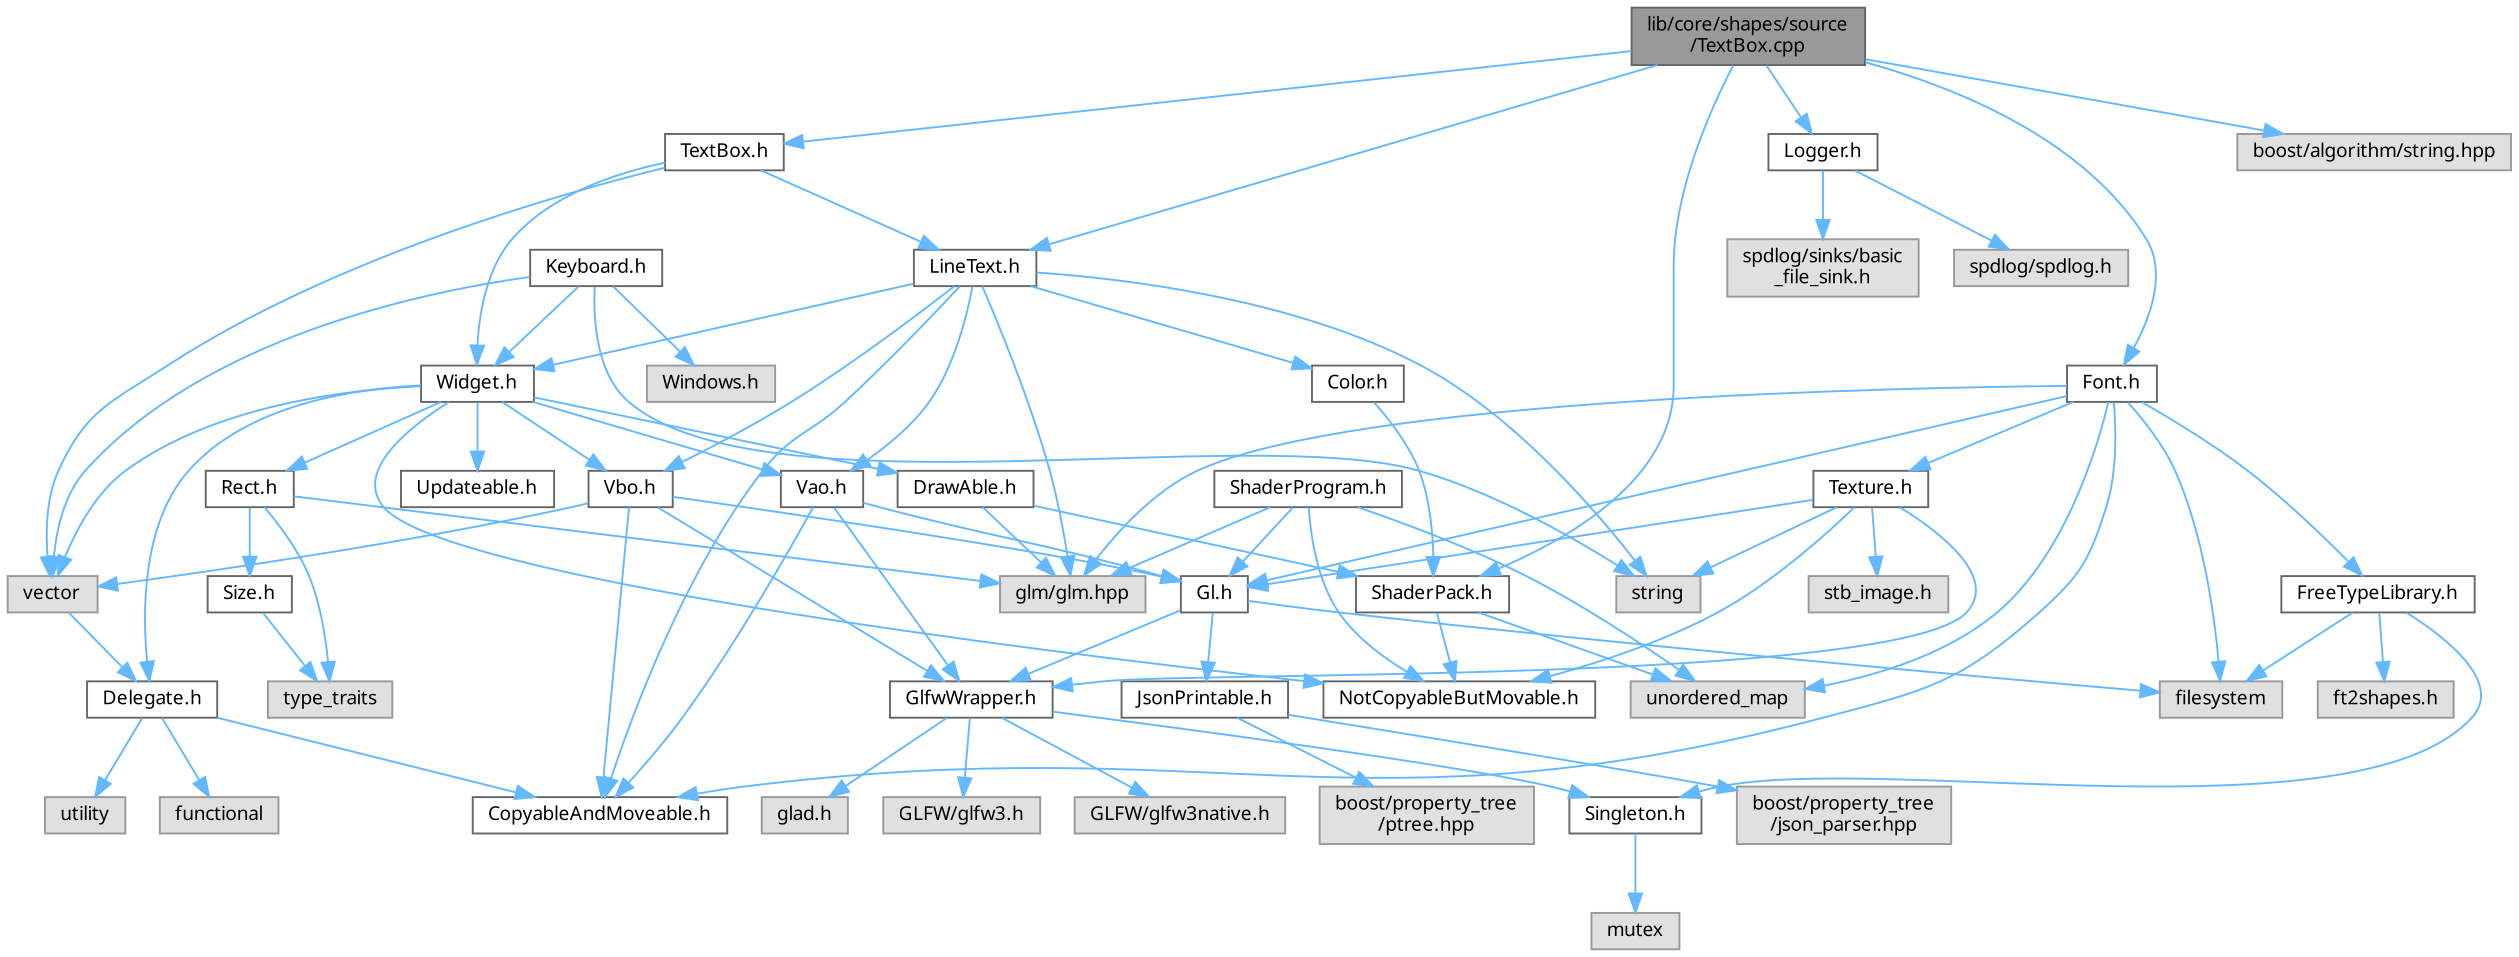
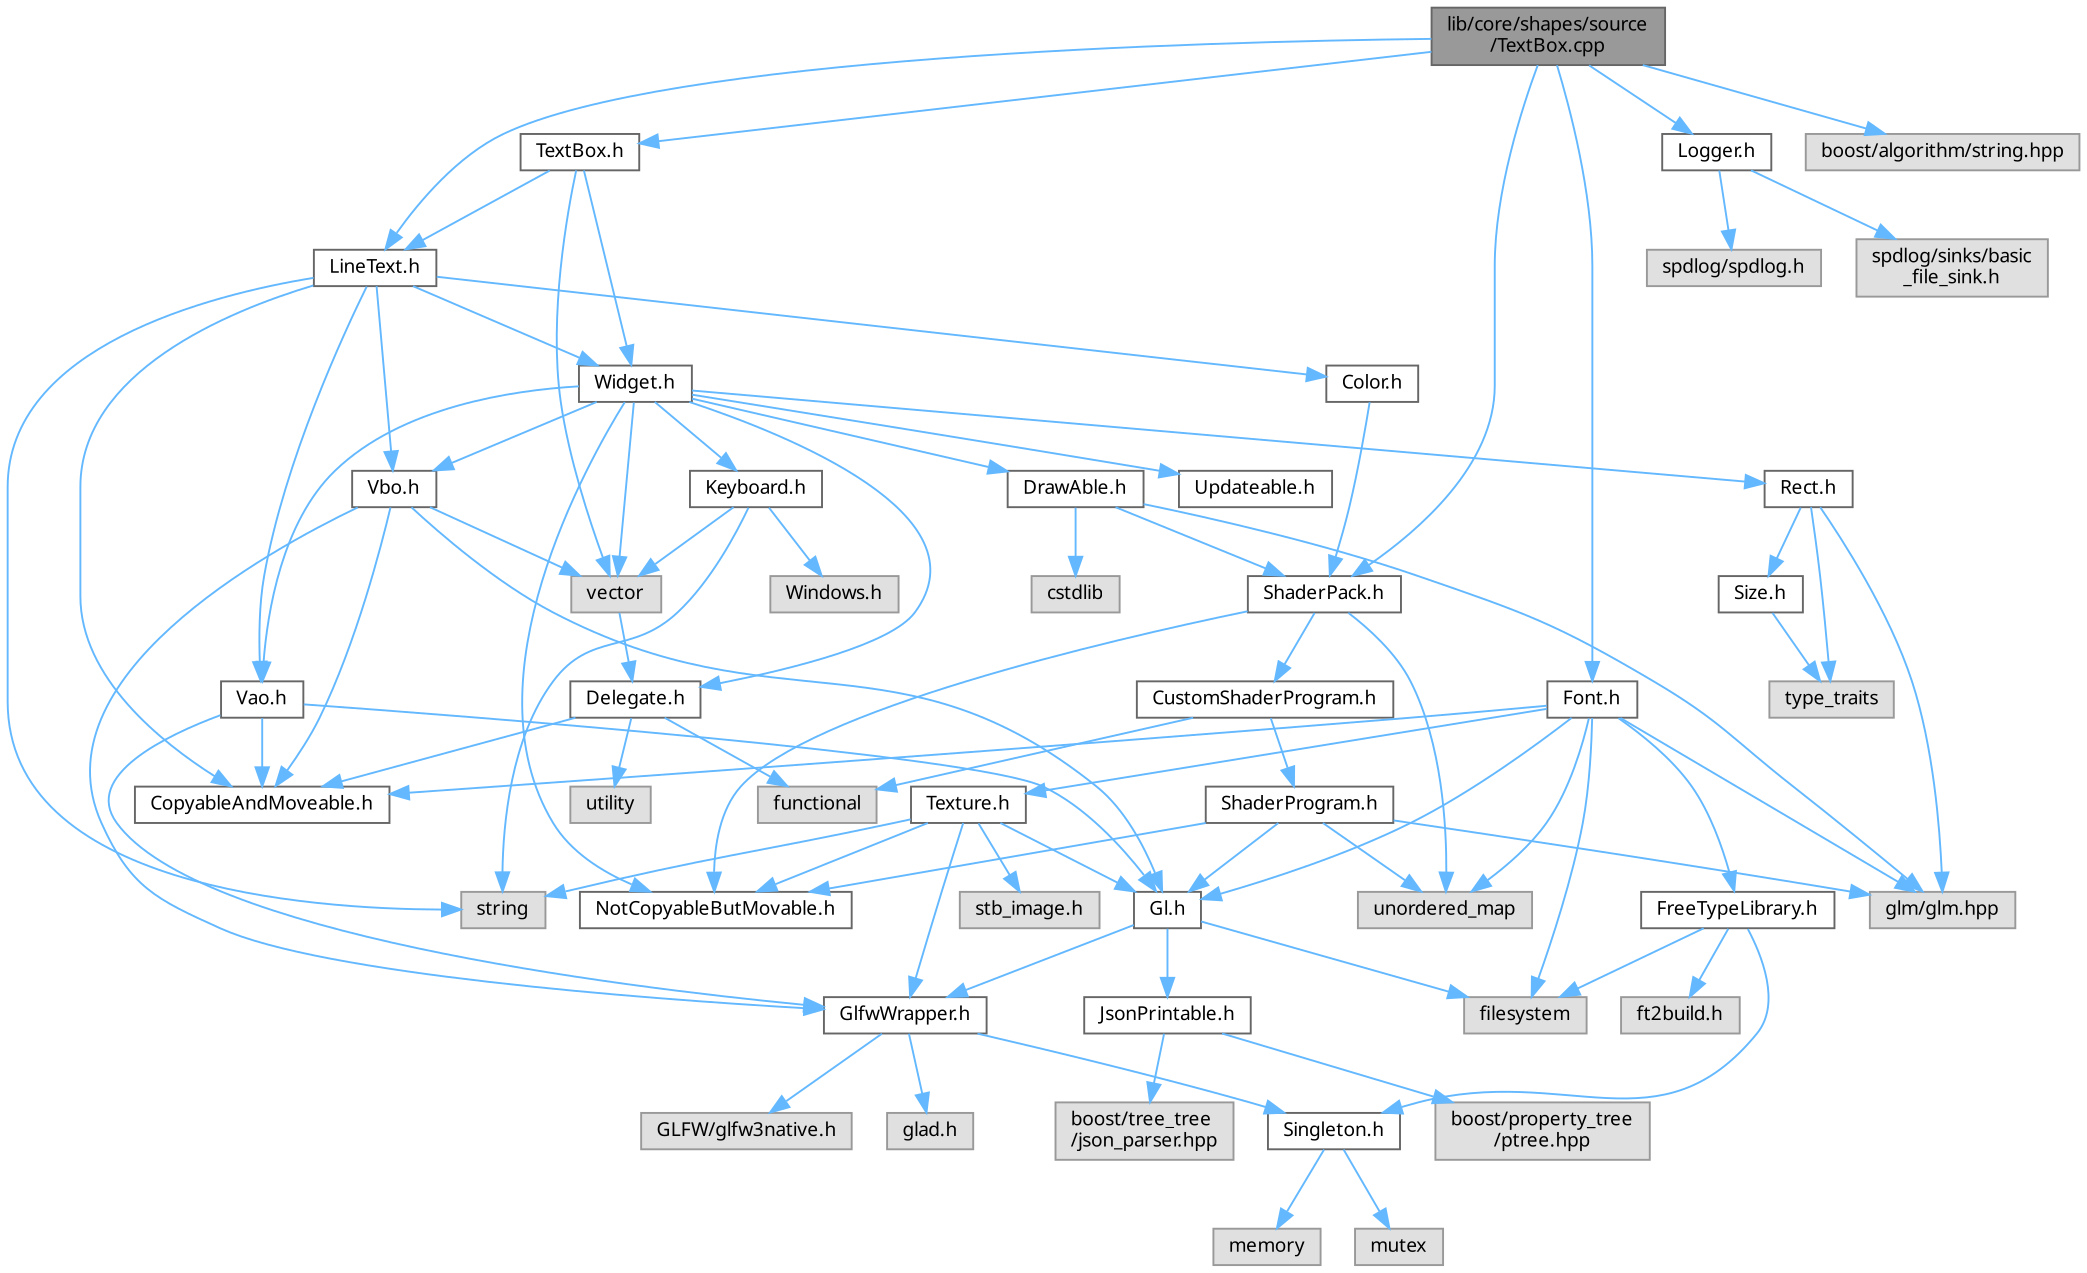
(544, 319) -> (688, 430)
(1033, 418) -> none
none -> (1076, 594)
none -> (1265, 700)
(2386, 700) -> (1680, 1015)
(962, 815) -> none
(1844, 815) -> (1145, 1131)
none -> (1267, 1247)
